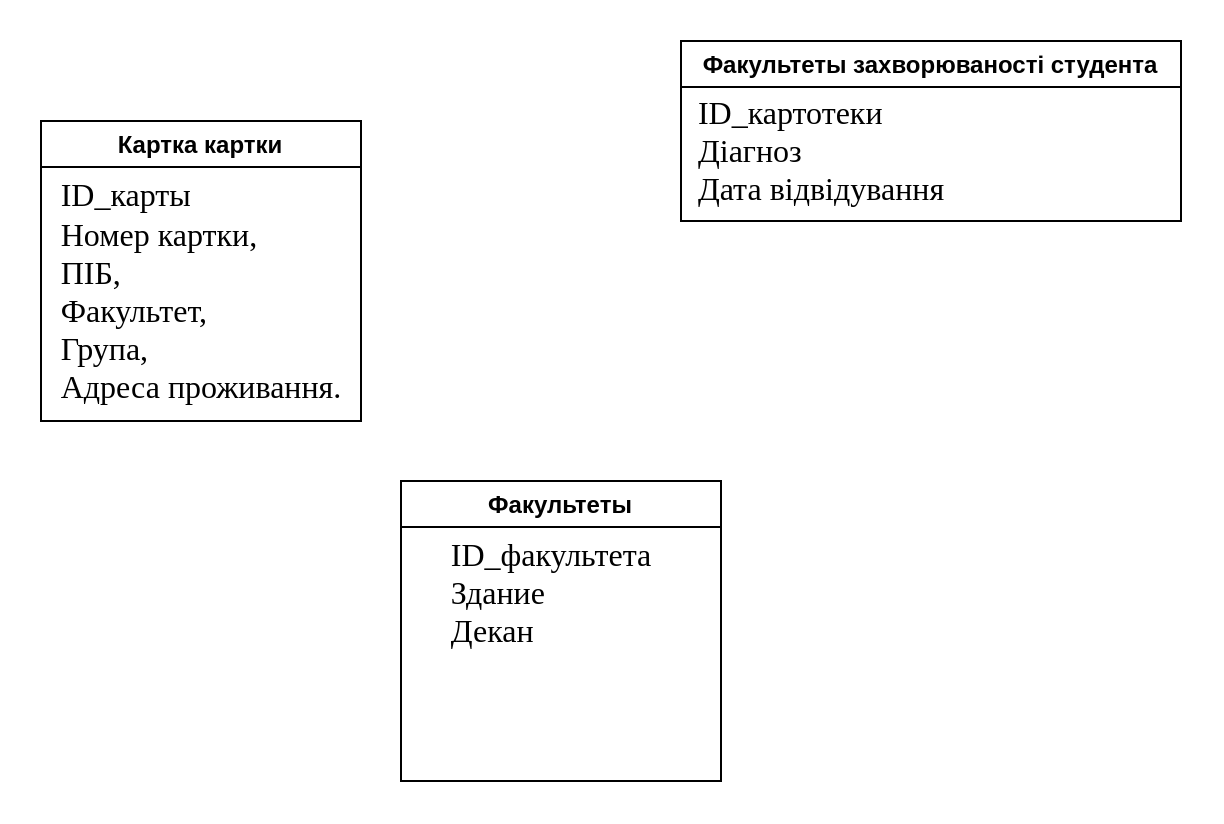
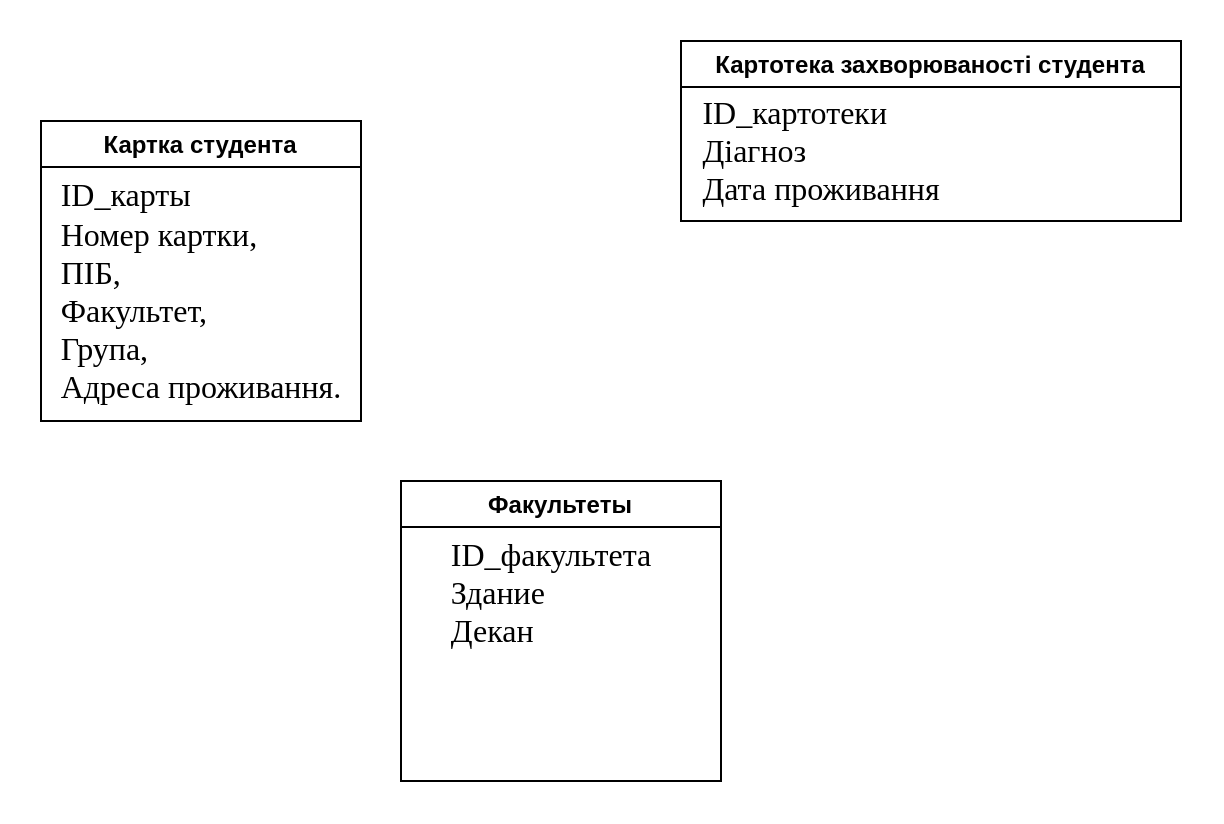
(930, 65) -> (930, 65)
(200, 145) -> (200, 145)
(822, 151) -> (822, 151)
